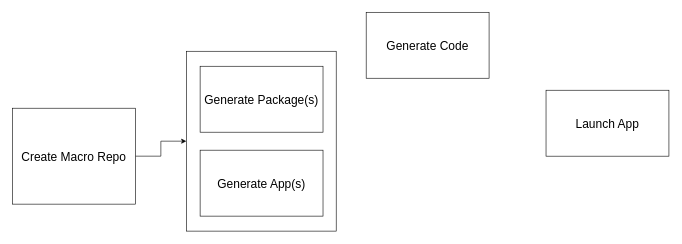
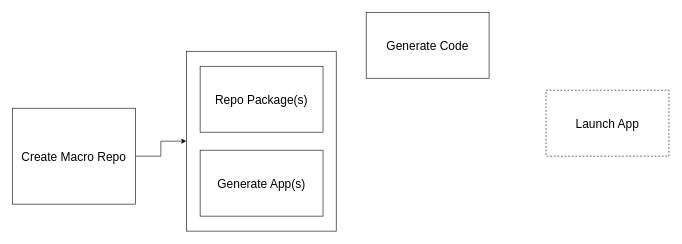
(262, 99) -> (262, 99)
(608, 123) -> (608, 123)
